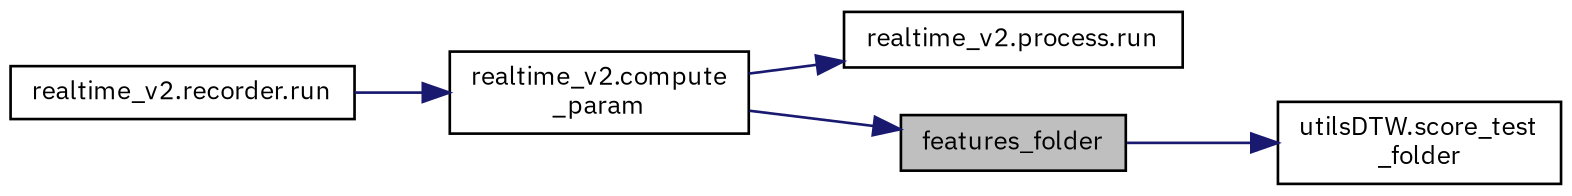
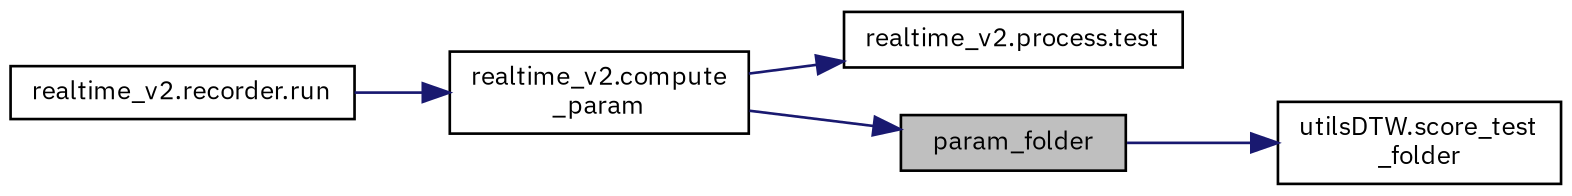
(1013, 40) -> (1013, 40)
(1013, 143) -> (1013, 143)
